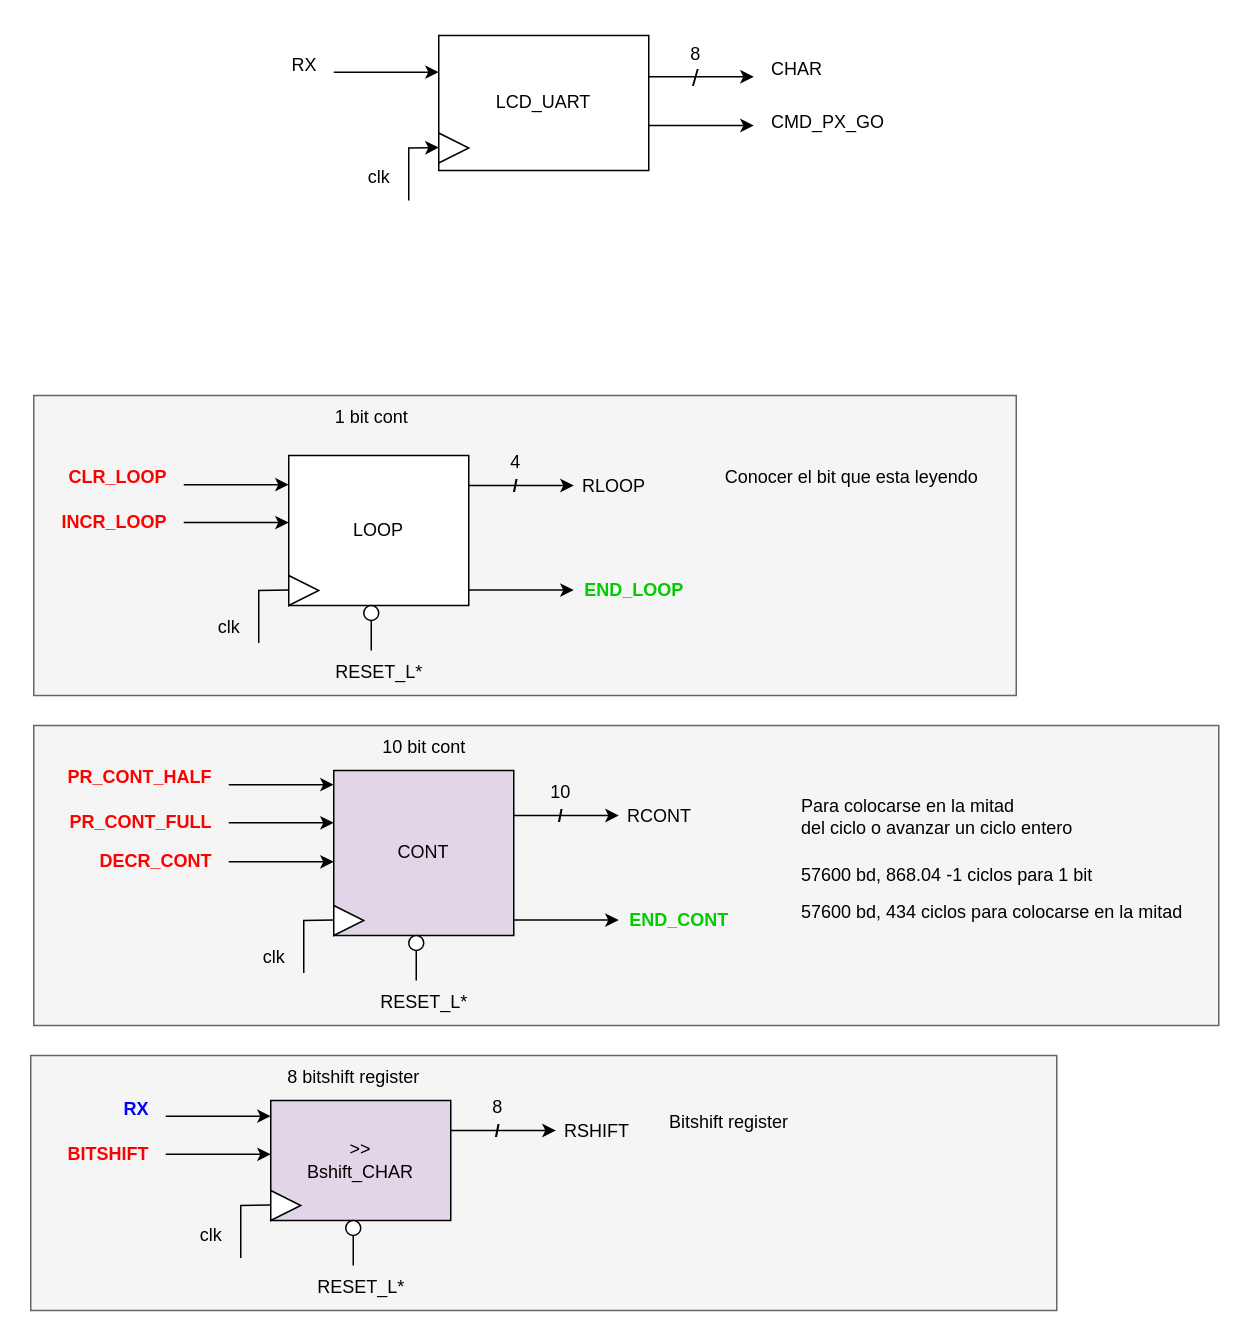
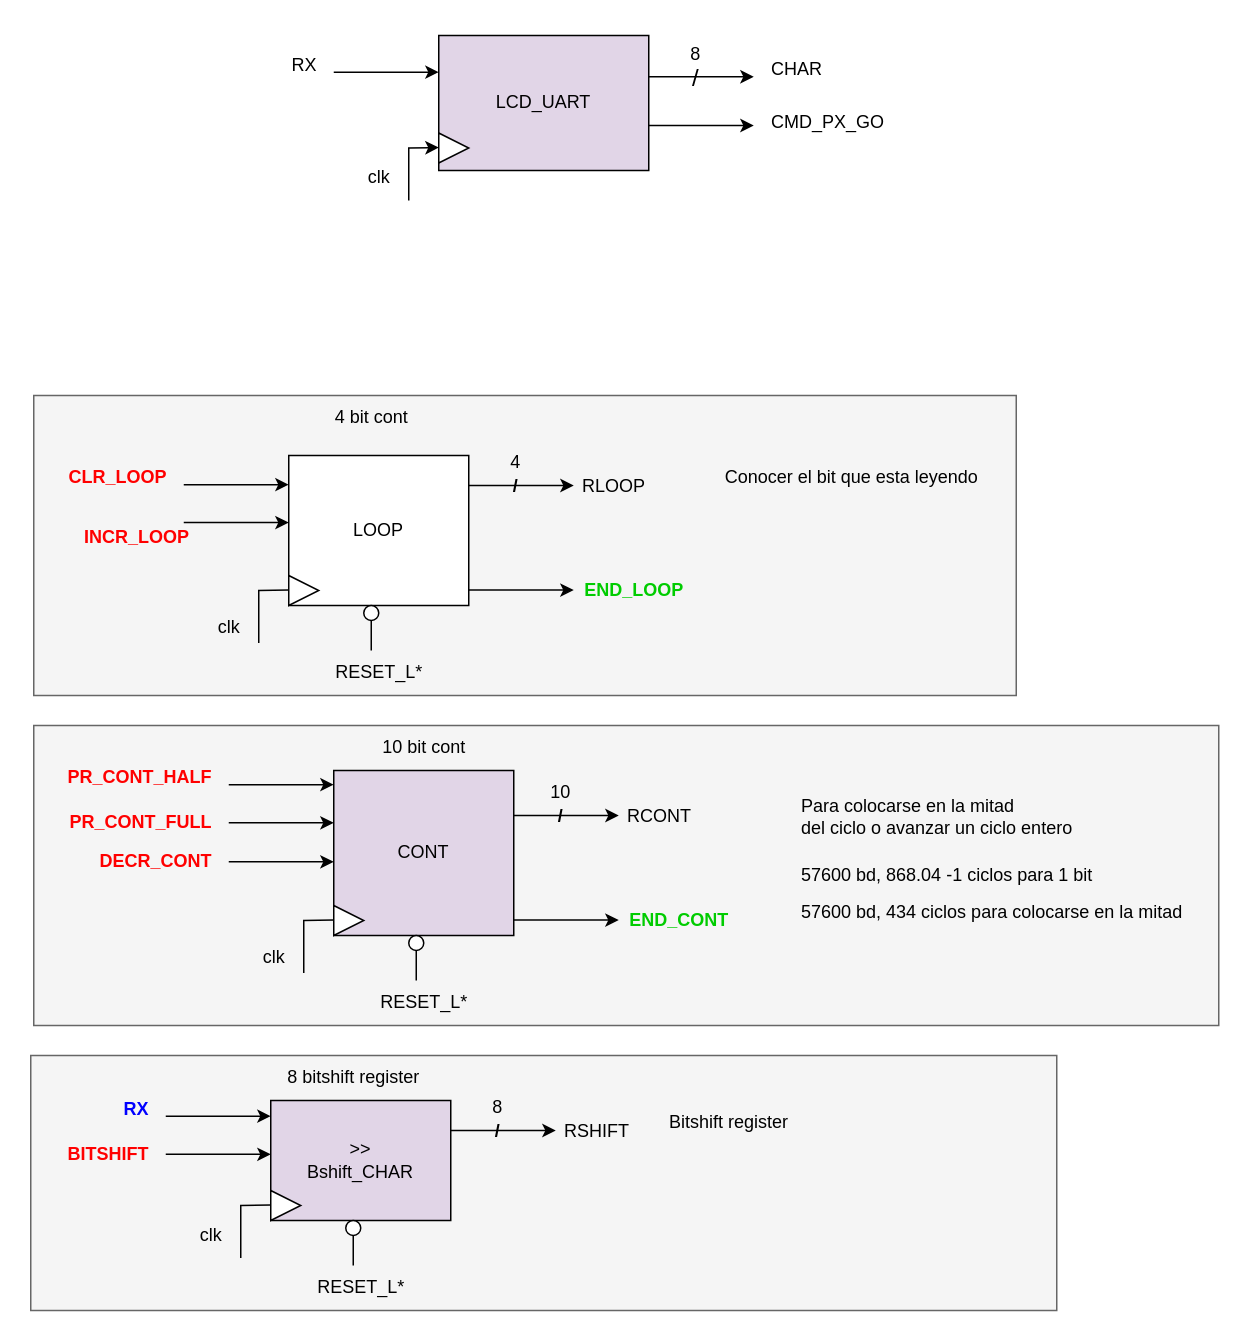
(544, 103) -> (544, 103)
(372, 418) -> (372, 418)
(101, 523) -> (124, 538)
